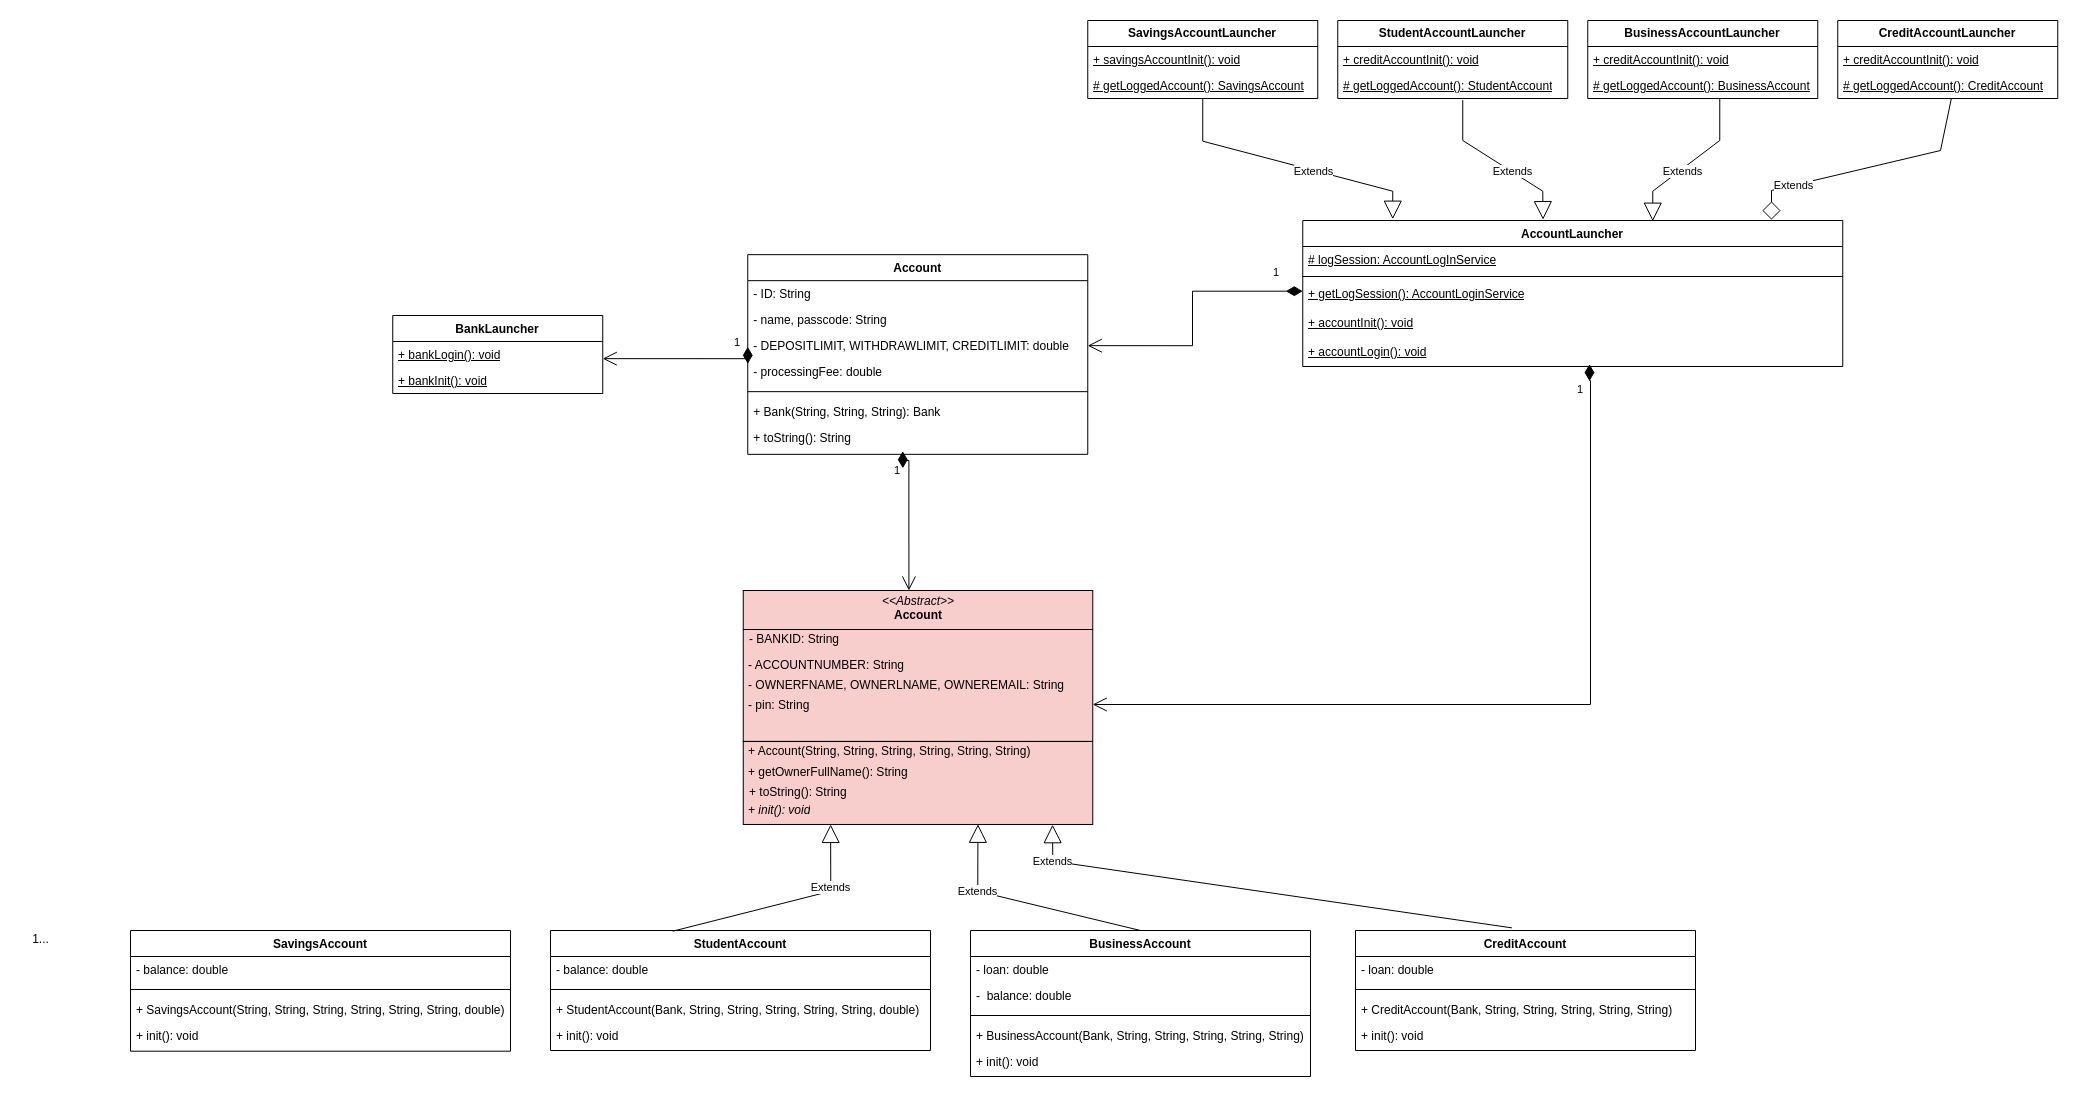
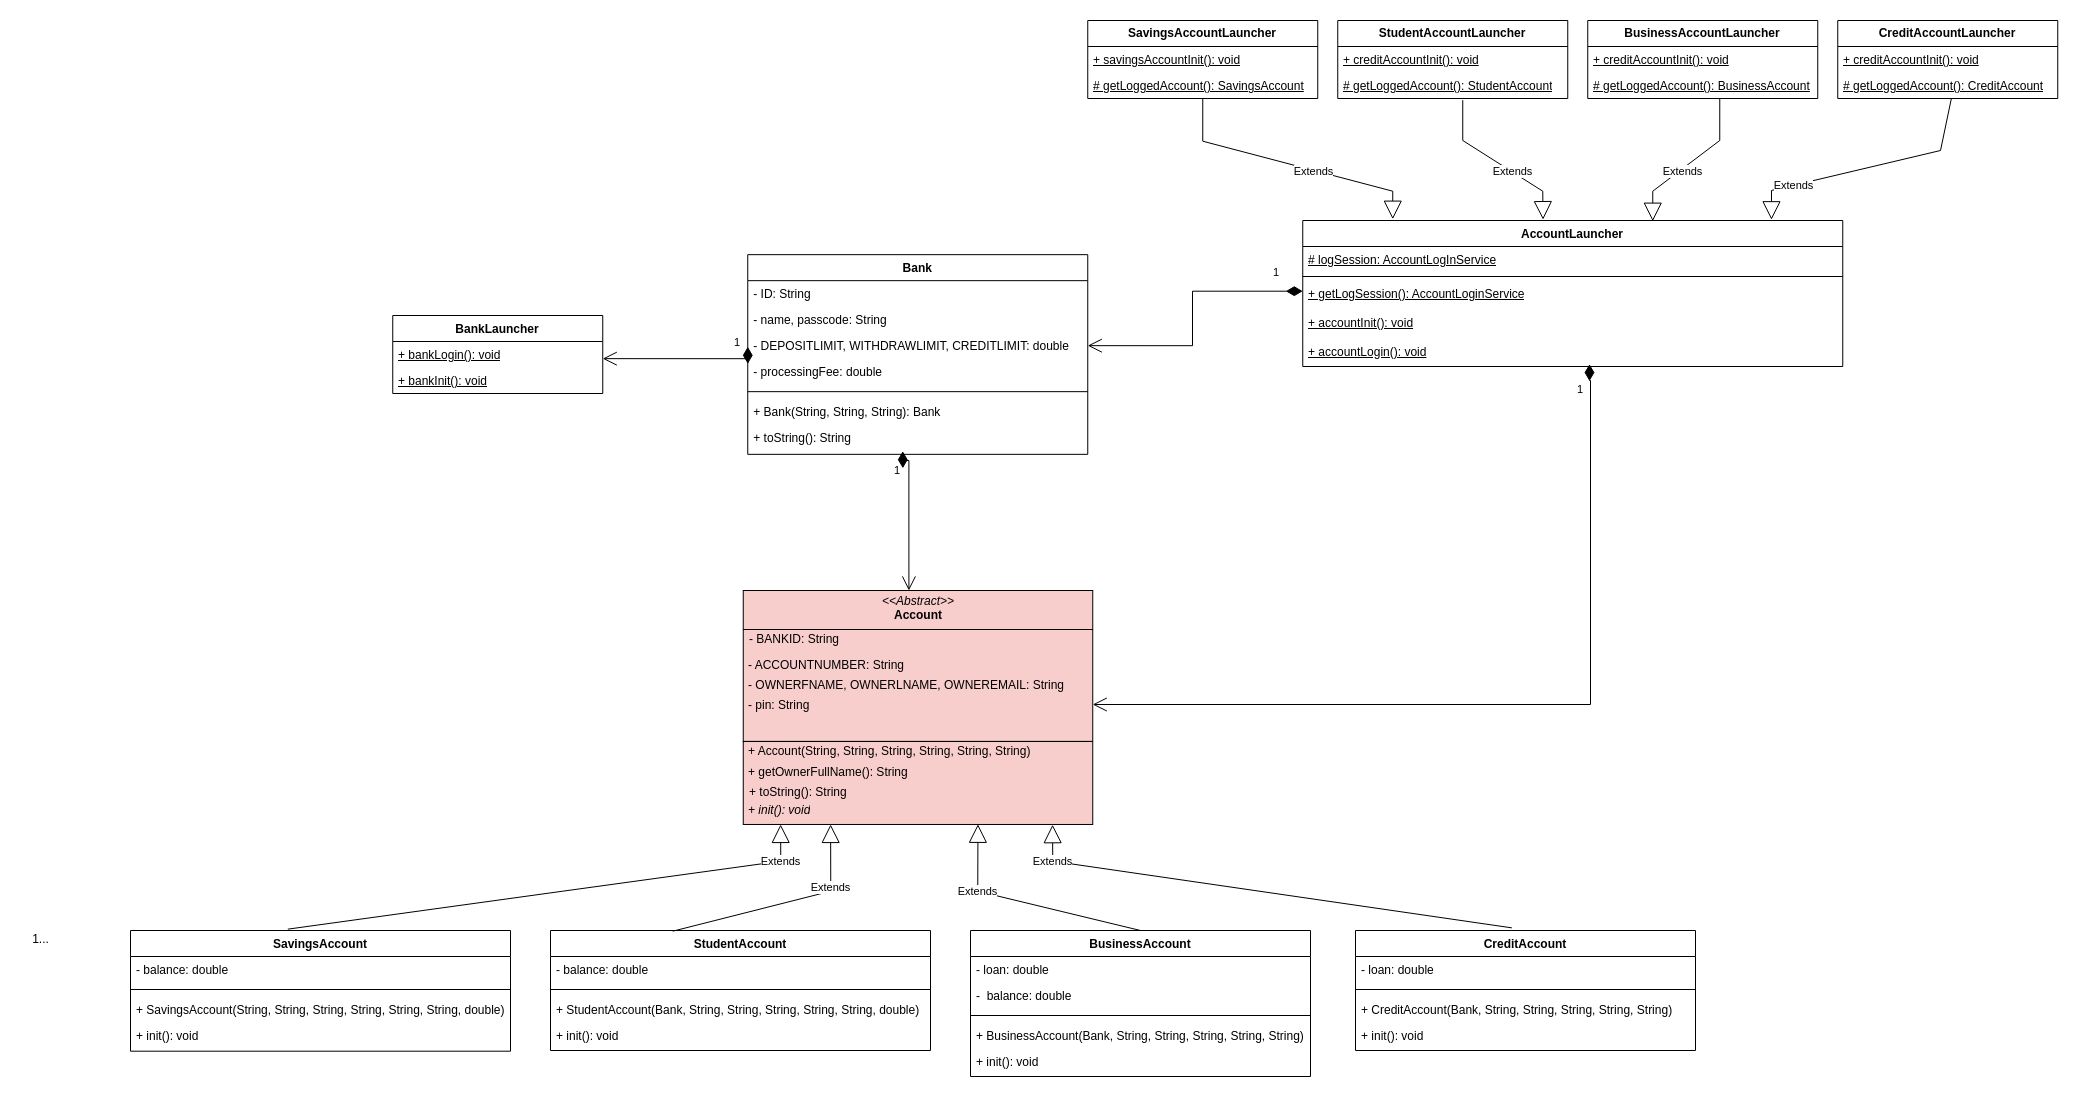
(1771, 200) -> (1771, 200)
(917, 268) -> (917, 268)
none -> (543, 894)
